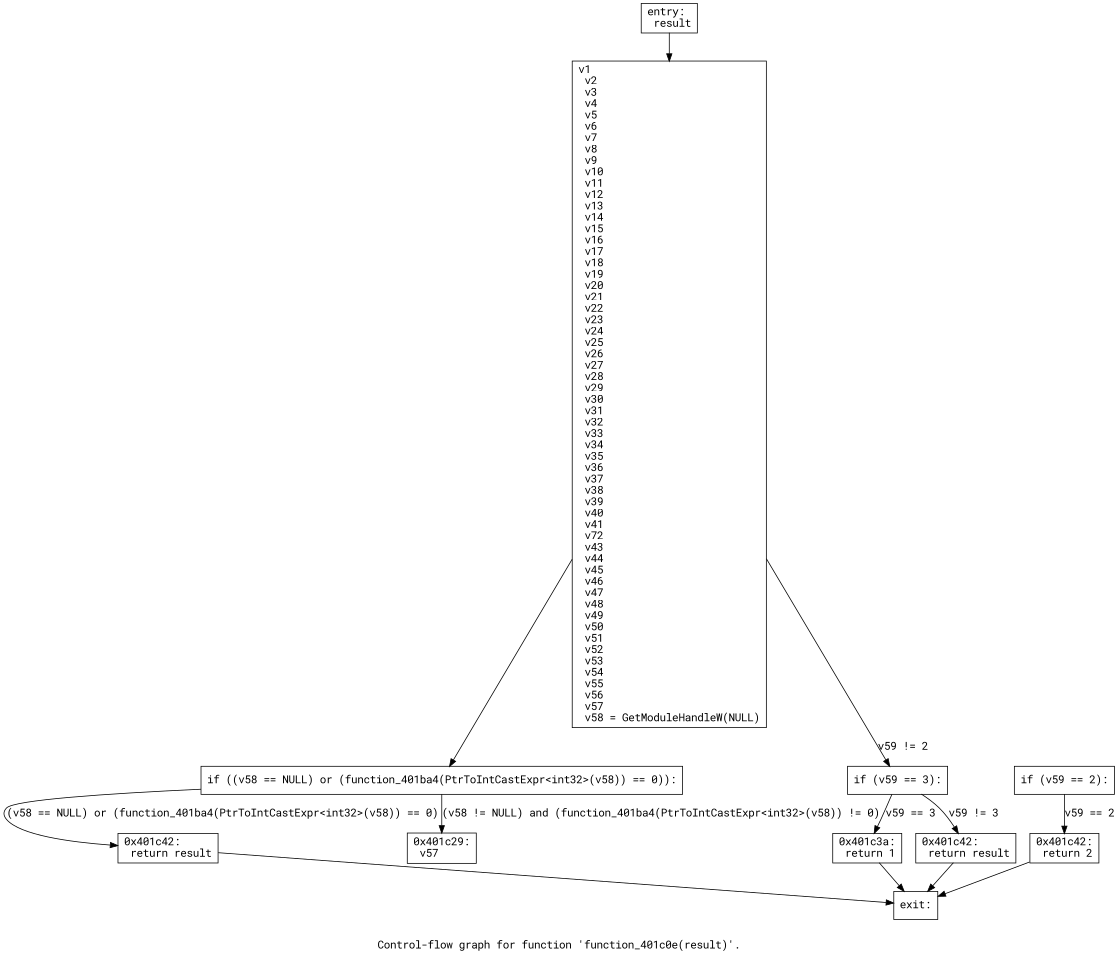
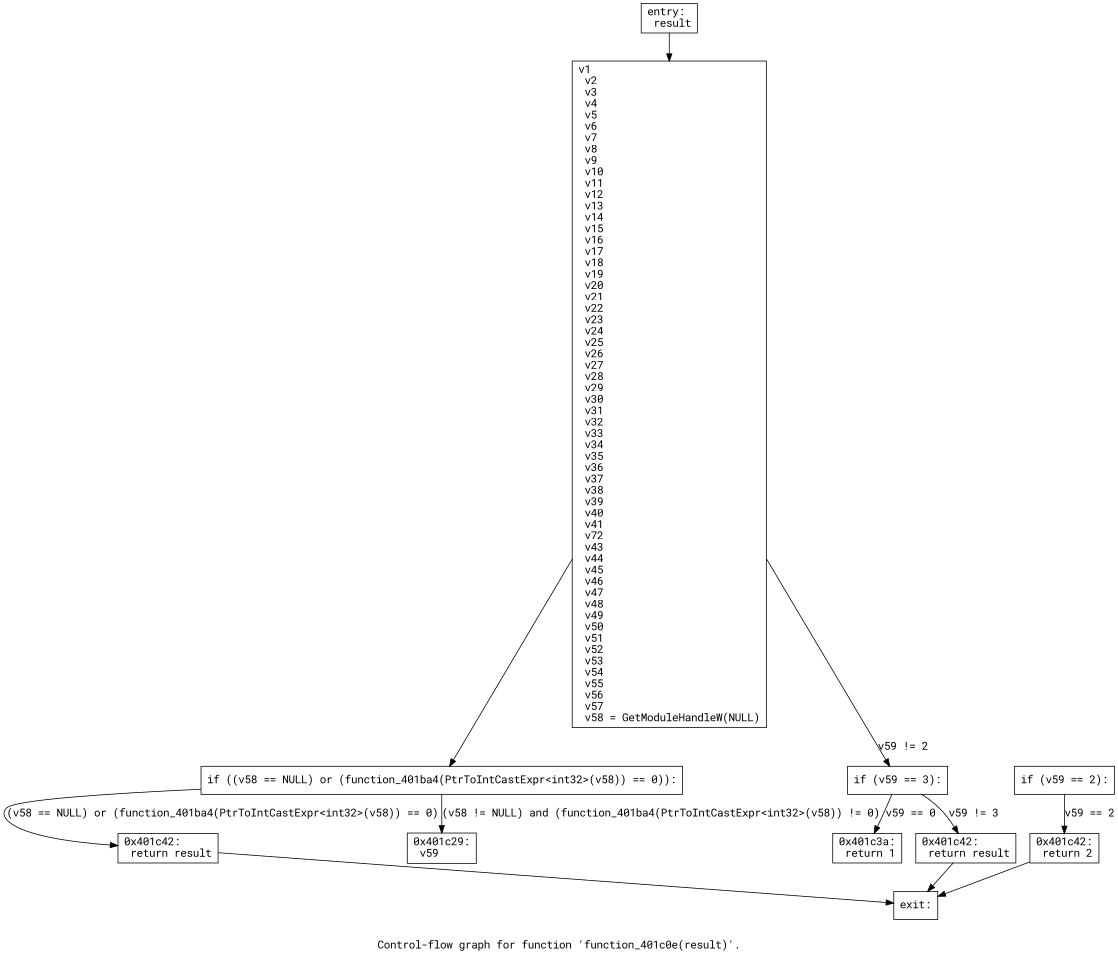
(911, 814) -> (911, 814)
(426, 854) -> (426, 854)
(889, 874) -> none
